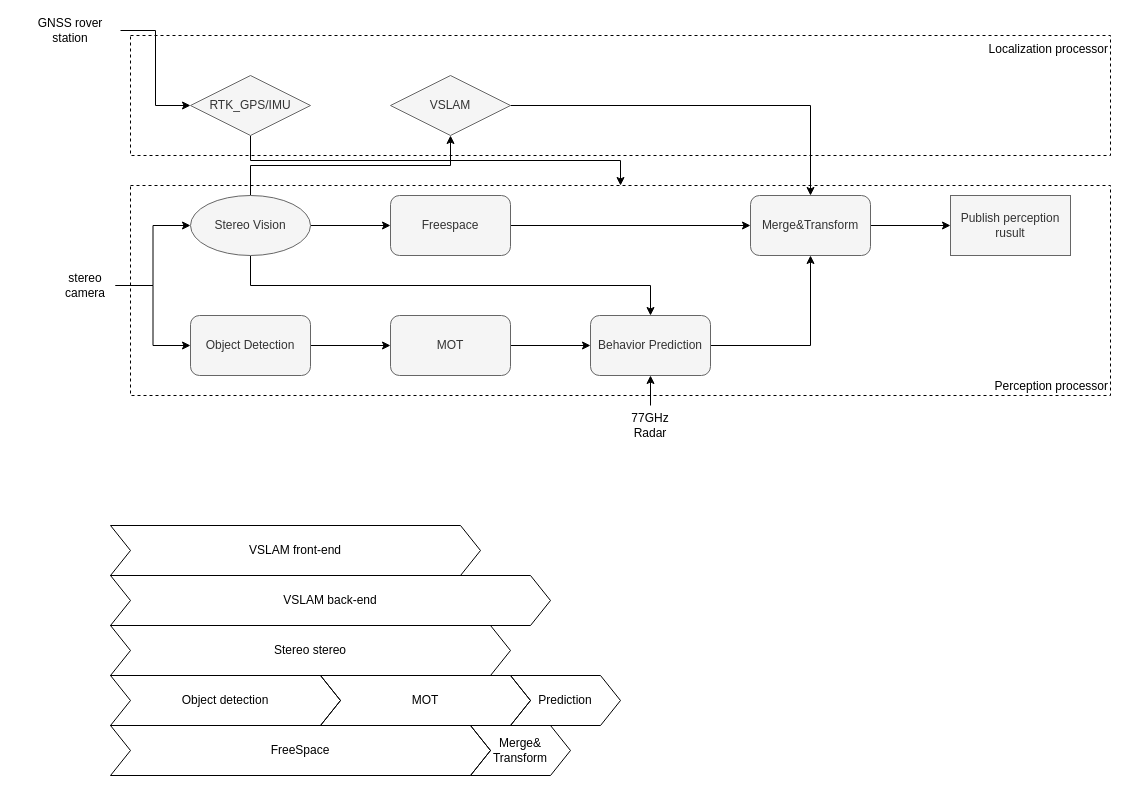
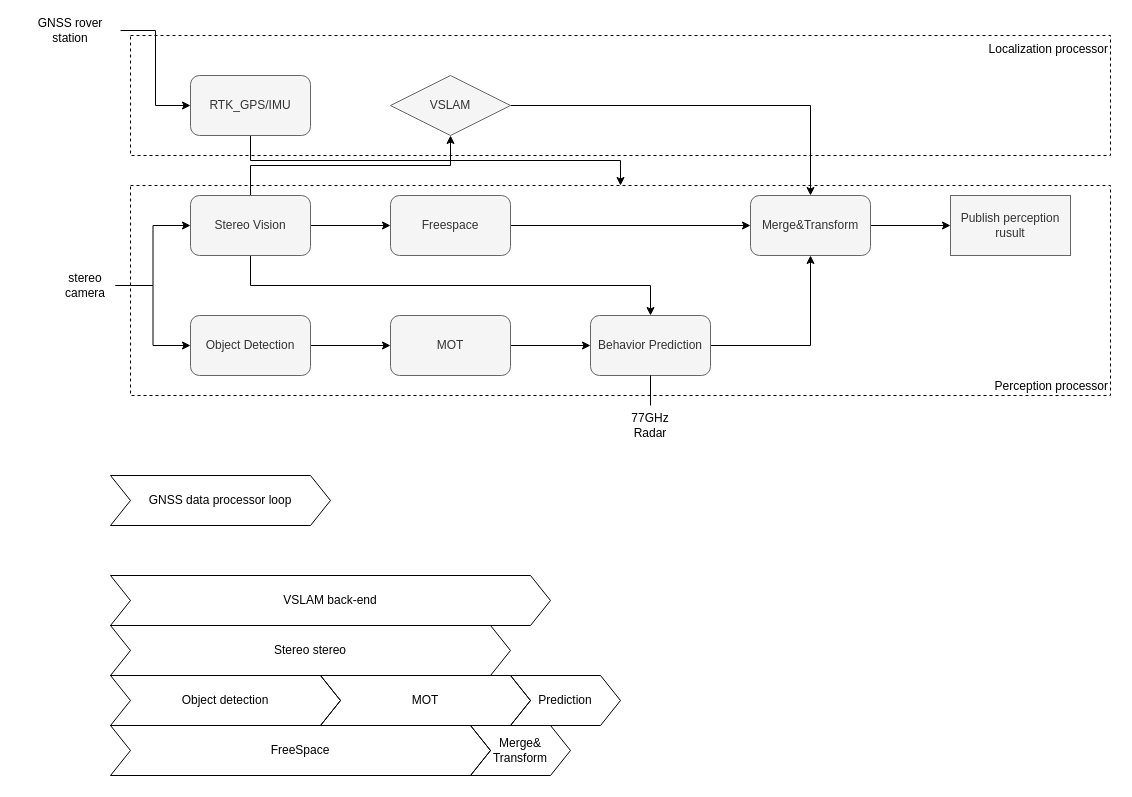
(251, 106) -> (251, 106)
(251, 226) -> (251, 226)
(651, 383) -> (651, 381)
none -> (221, 501)
(296, 551) -> none
